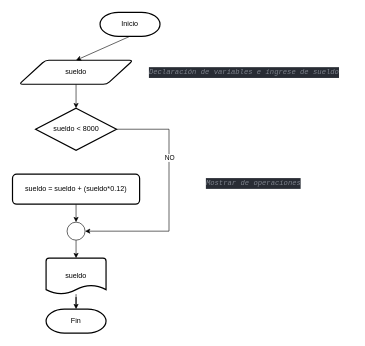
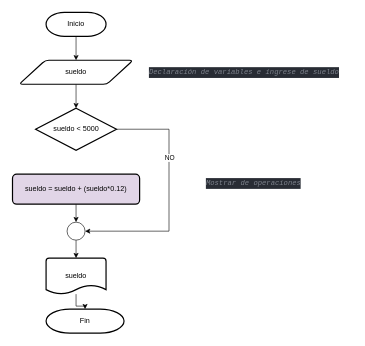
(130, 24) -> (76, 24)
(76, 129) -> (76, 129)
(76, 189) -> (76, 189)
(76, 321) -> (85, 321)
